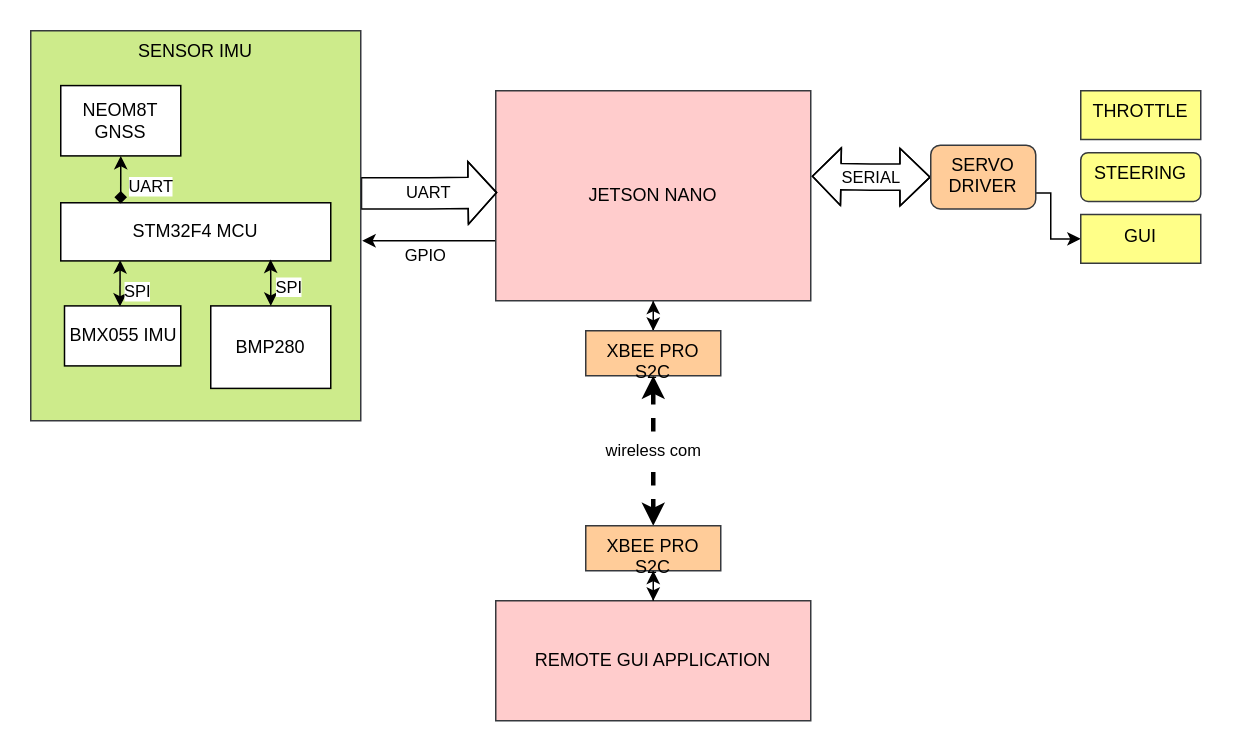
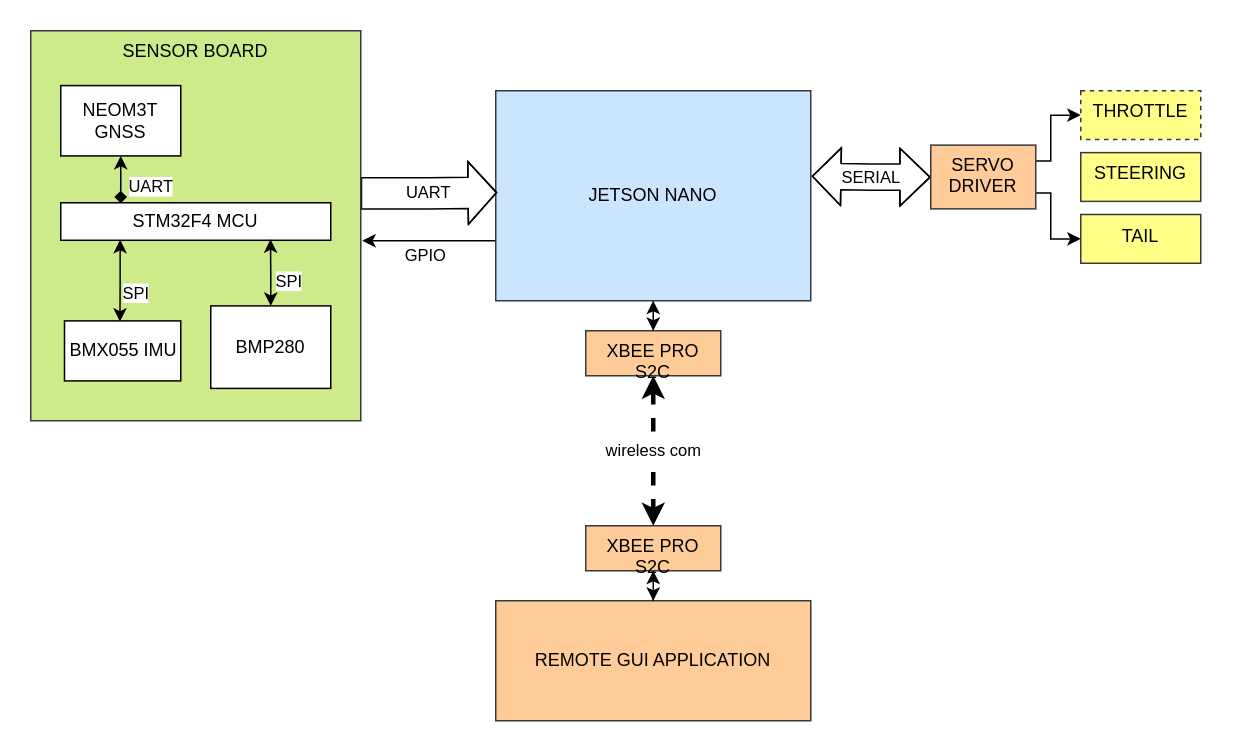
(196, 52) -> (196, 52)
(1141, 115) -> (1141, 115)
(121, 121) -> (121, 121)
none -> (1051, 136)
(983, 177) -> (983, 177)
(1141, 177) -> (1141, 177)
(653, 196) -> (653, 196)
(196, 232) -> (196, 222)
(1141, 237) -> (1141, 237)
(123, 336) -> (123, 351)
(653, 661) -> (653, 661)
